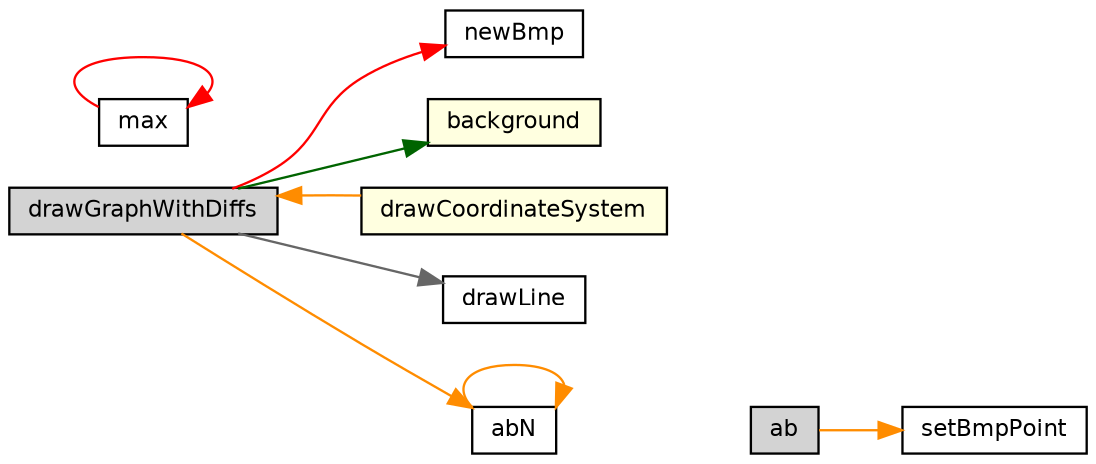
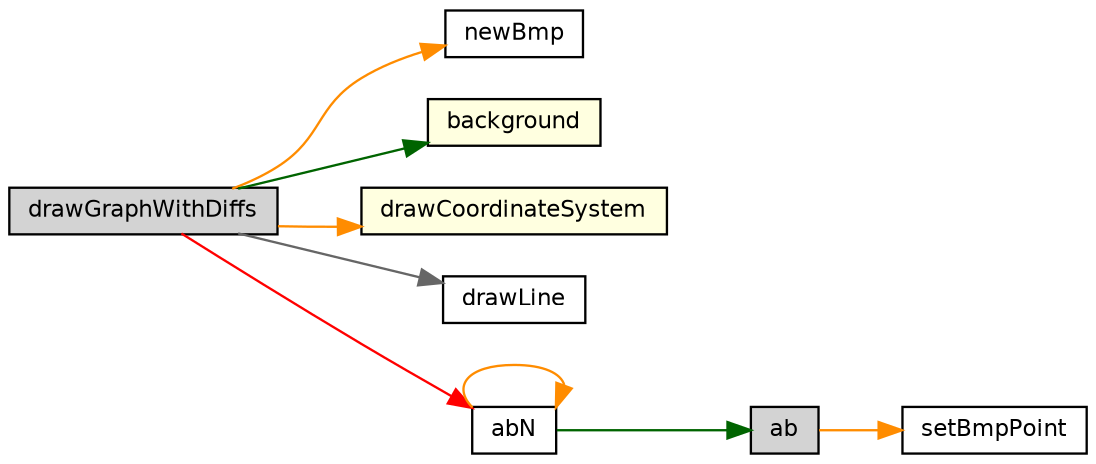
(324, 116) -> (324, 116)
(143, 122) -> none
(331, 195) -> (308, 227)
(315, 316) -> (315, 316)
none -> (642, 430)
